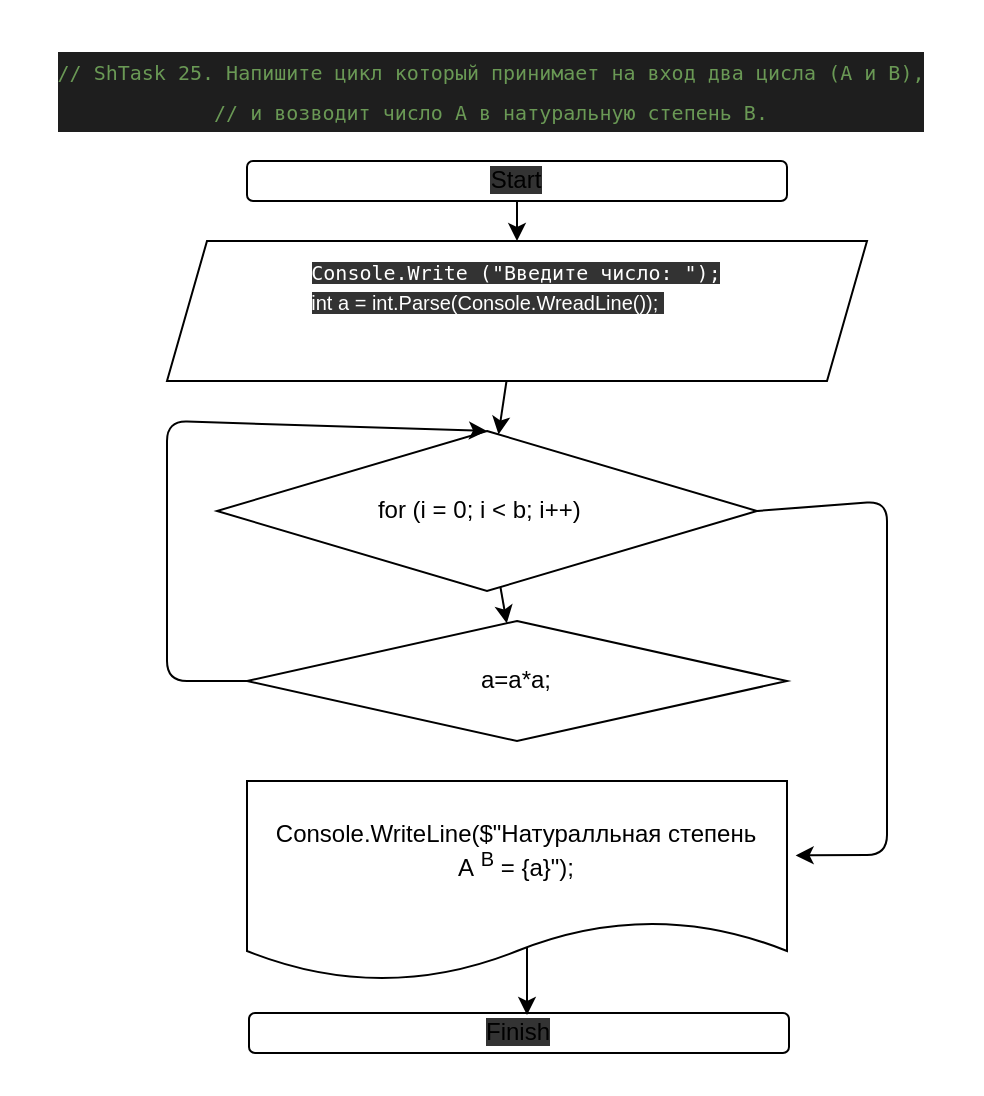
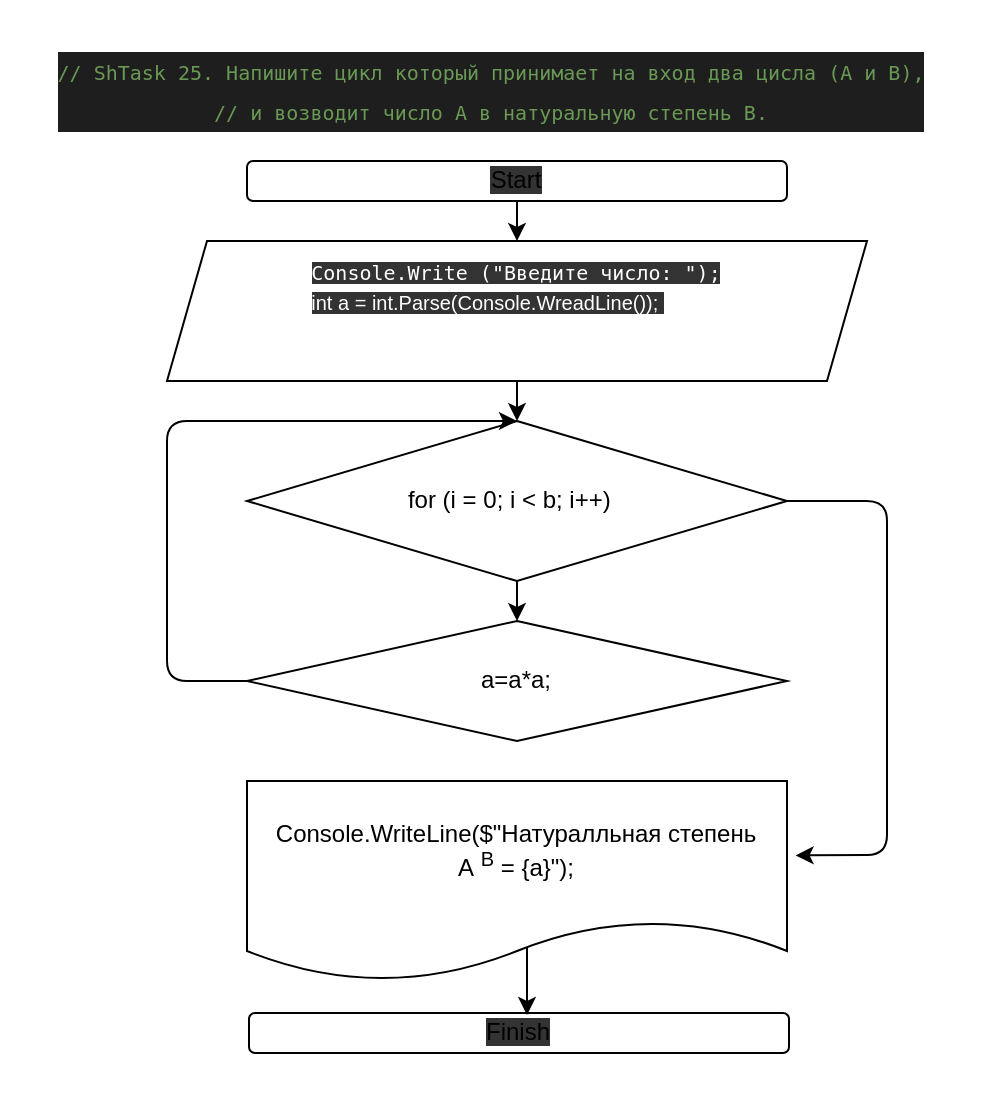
(487, 511) -> (517, 501)
